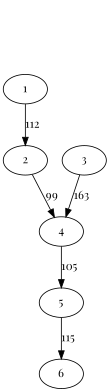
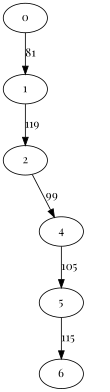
none -> (25, 18)
(33, 125) -> (33, 125)
(84, 160) -> none
